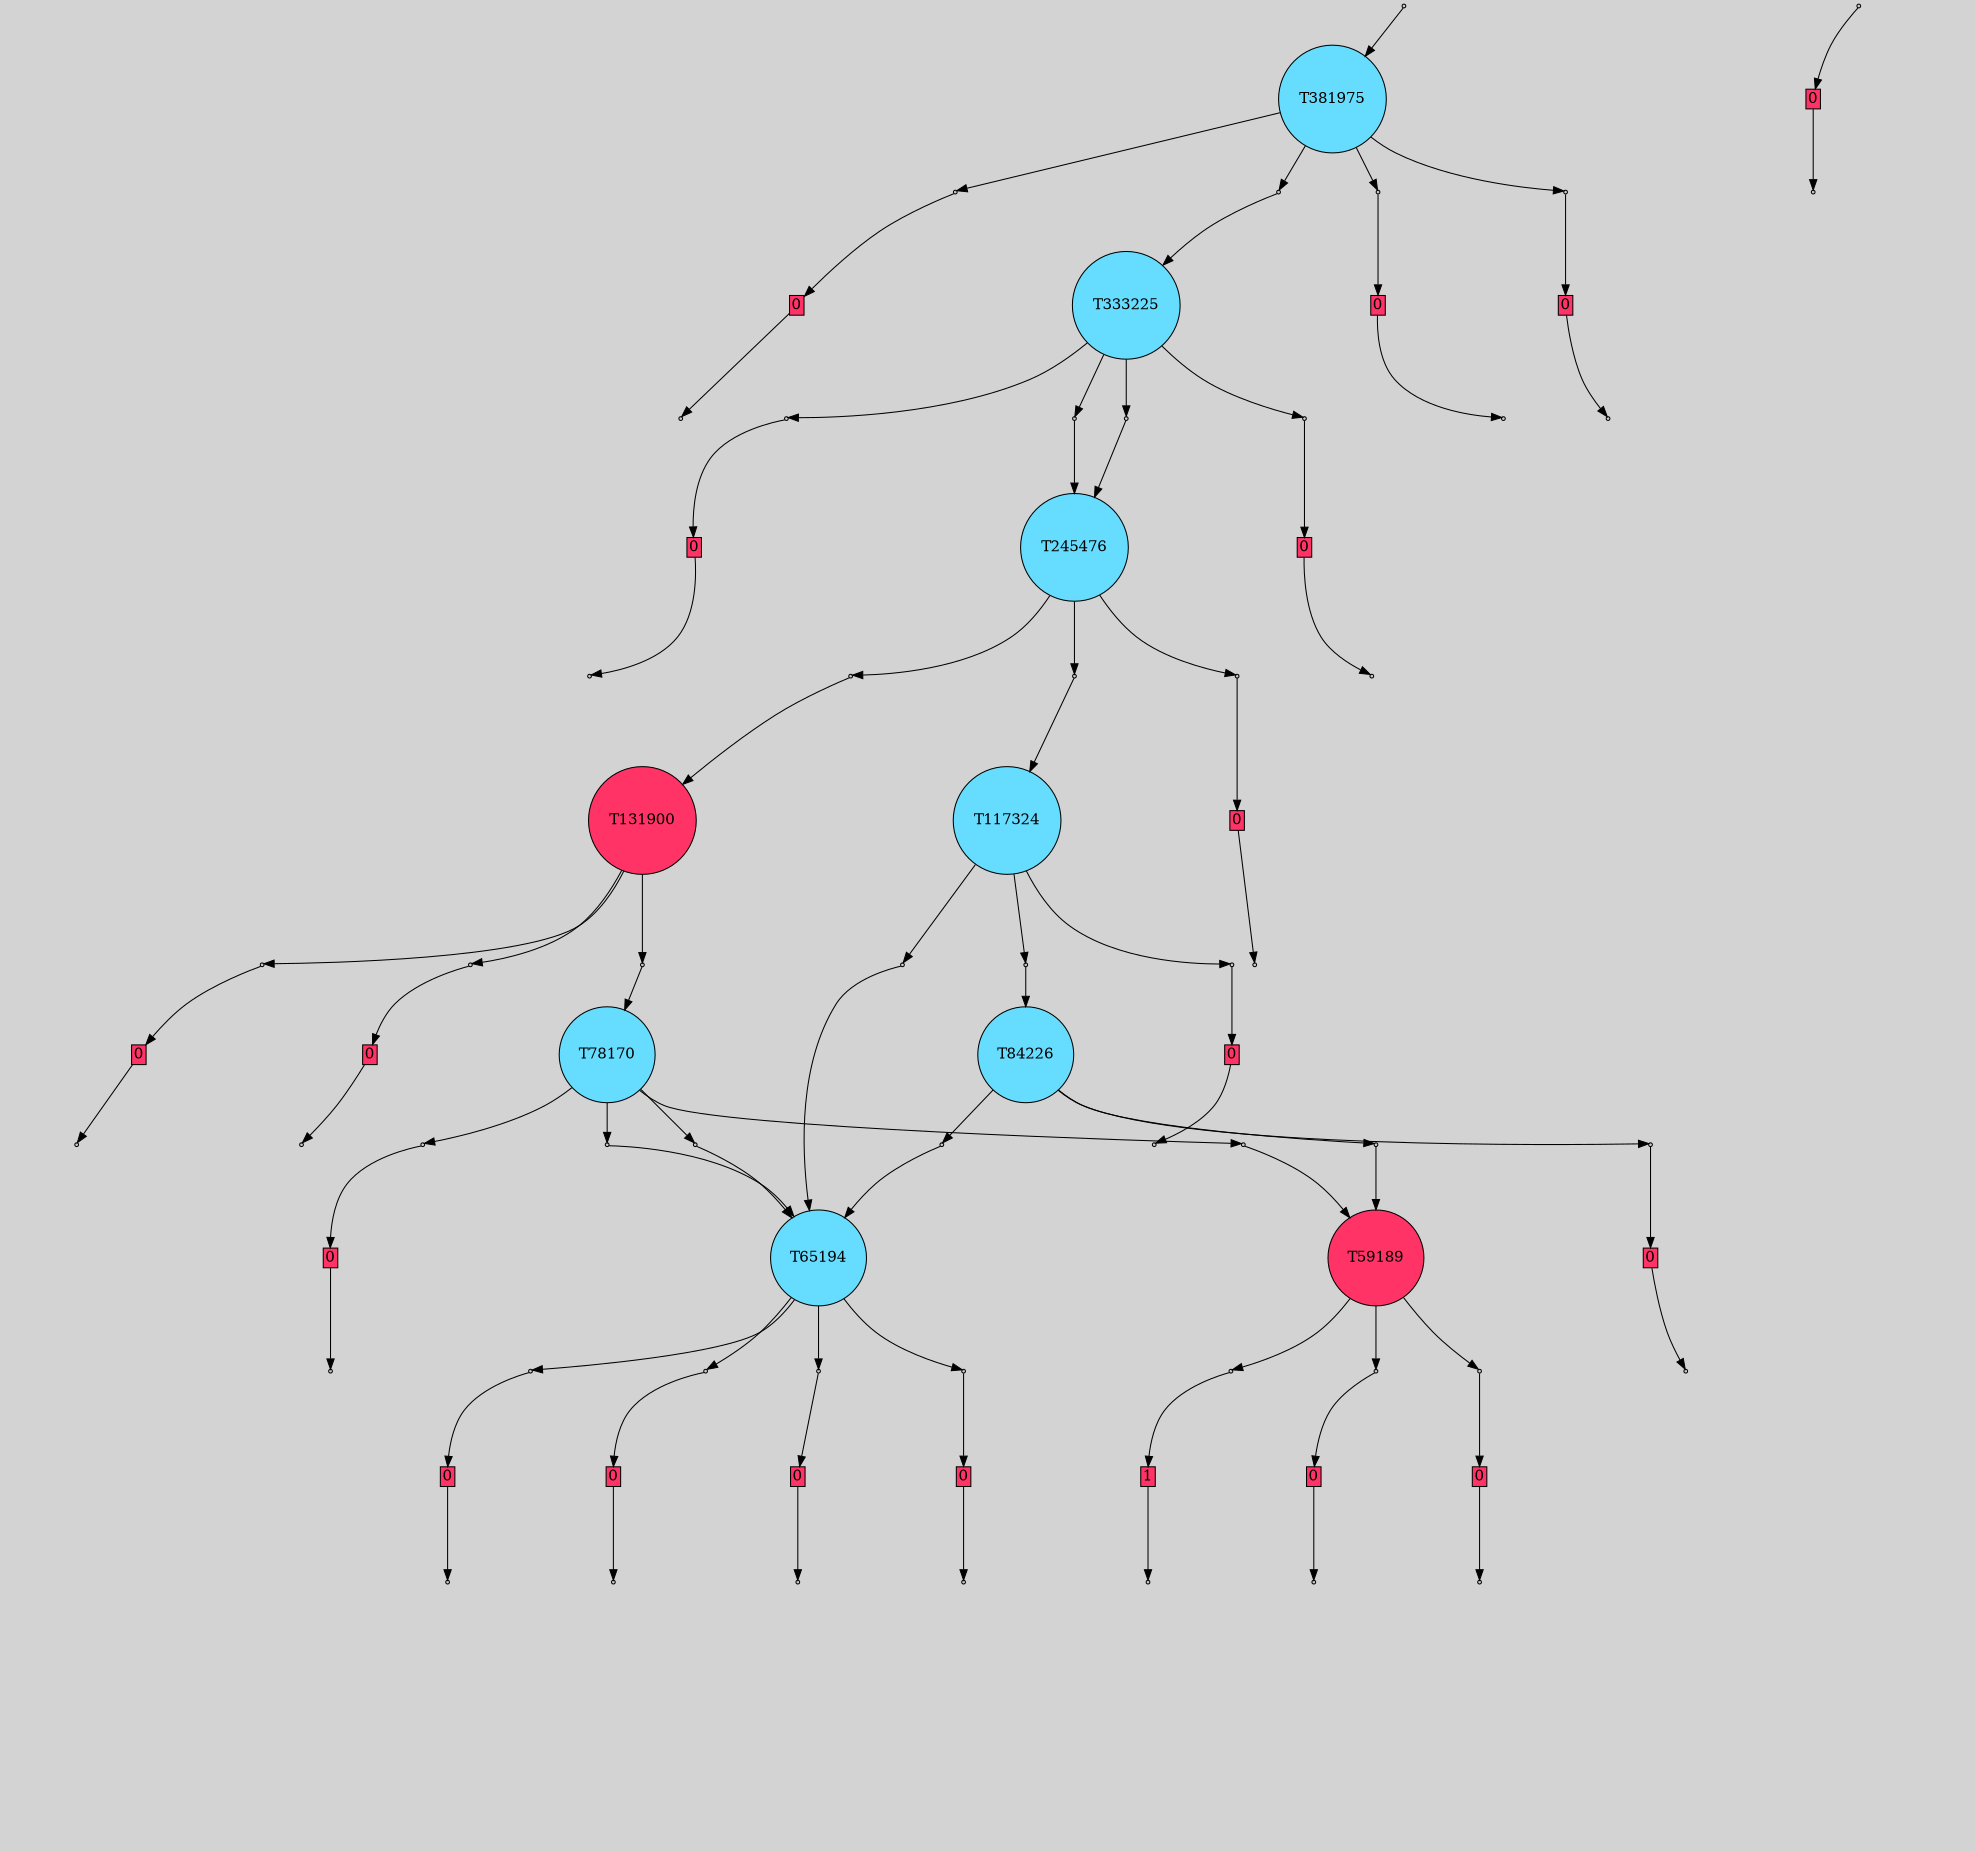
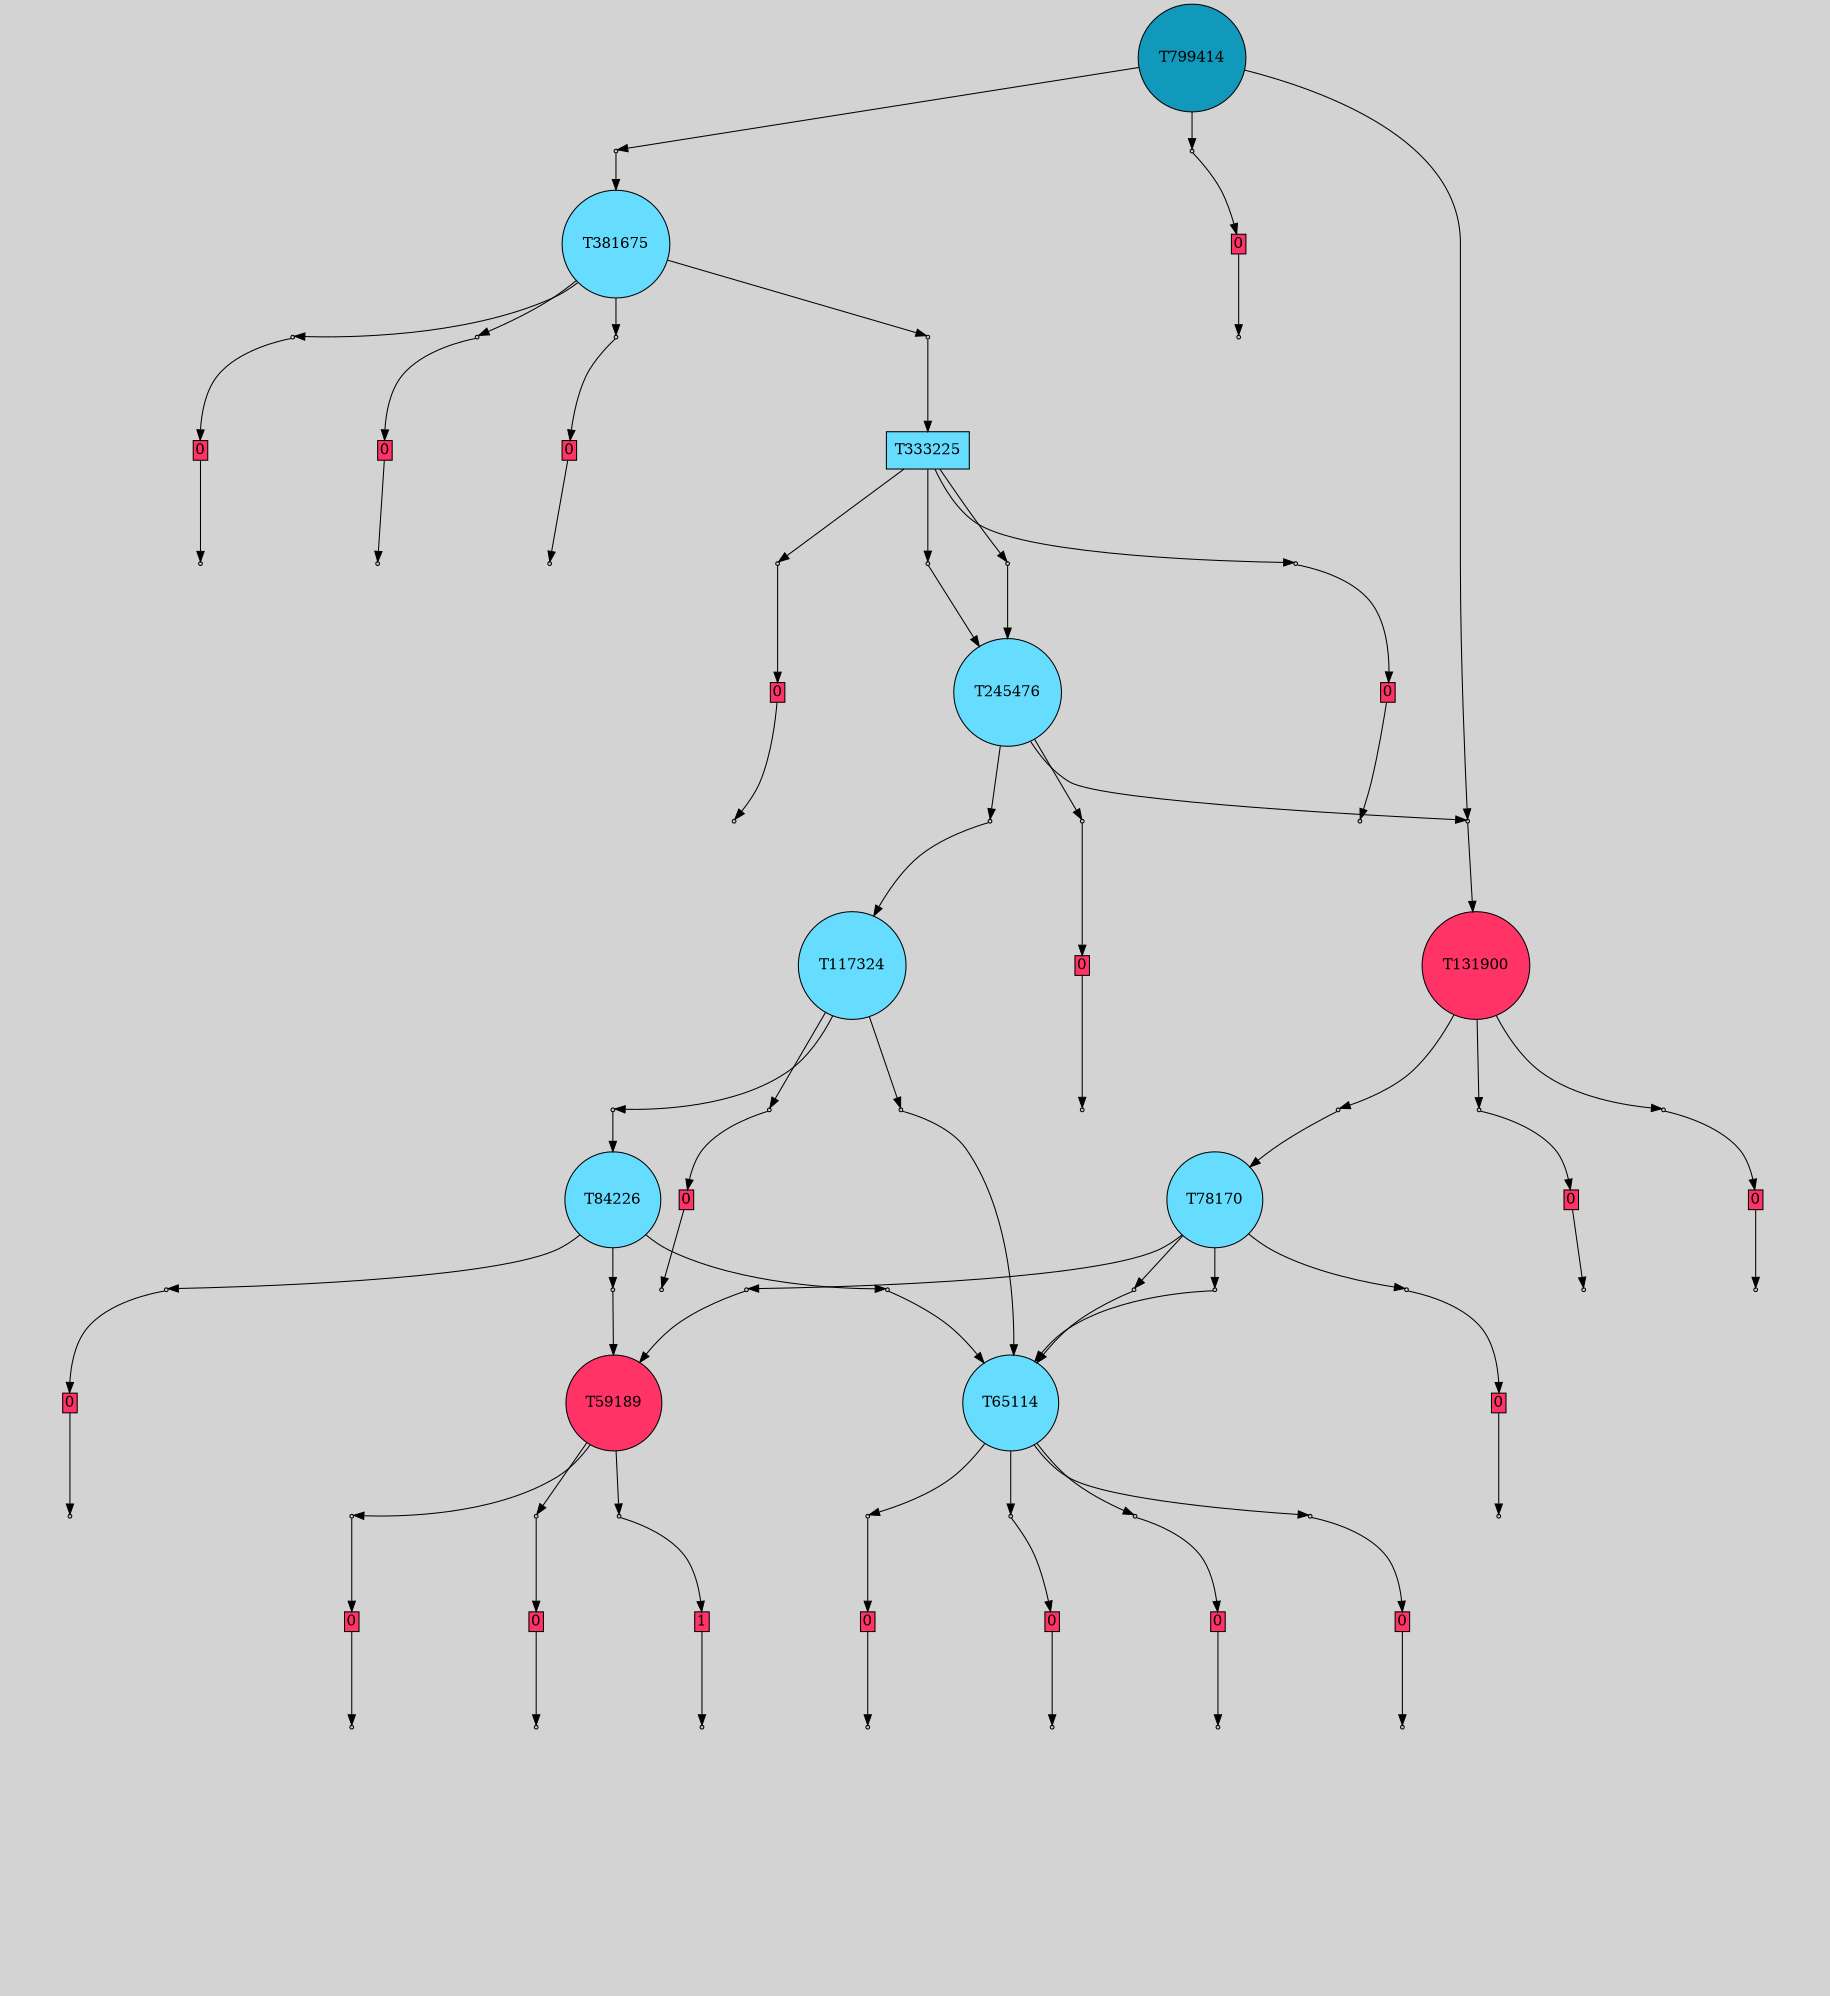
none -> (1192, 58)
(1332, 99) -> (616, 244)
(1126, 305) -> (928, 450)
(819, 1258) -> (1011, 1403)
